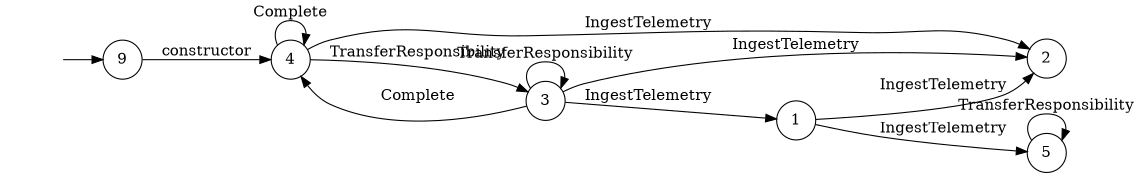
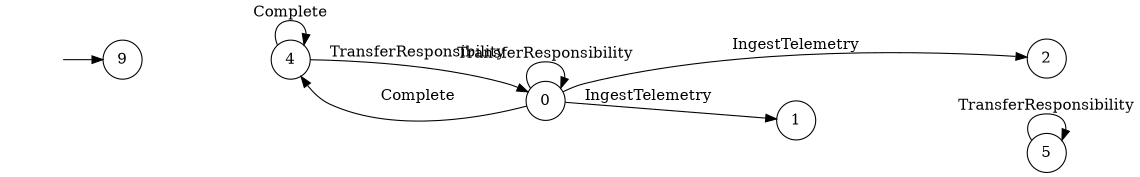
(663, 32) -> none
(201, 60) -> none
(546, 101) -> (546, 101)
(924, 110) -> none
(915, 141) -> none
